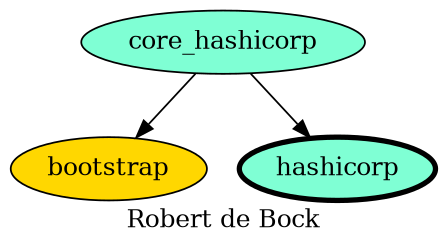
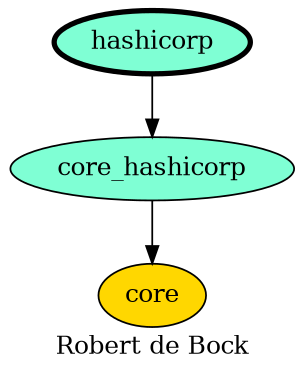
(274, 99) -> (152, 97)
(109, 169) -> (152, 295)
